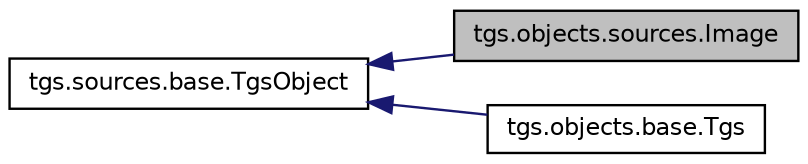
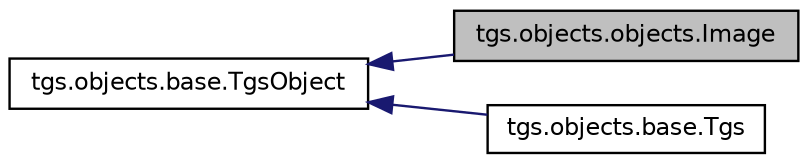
(626, 36) -> (626, 36)
(189, 84) -> (189, 84)
